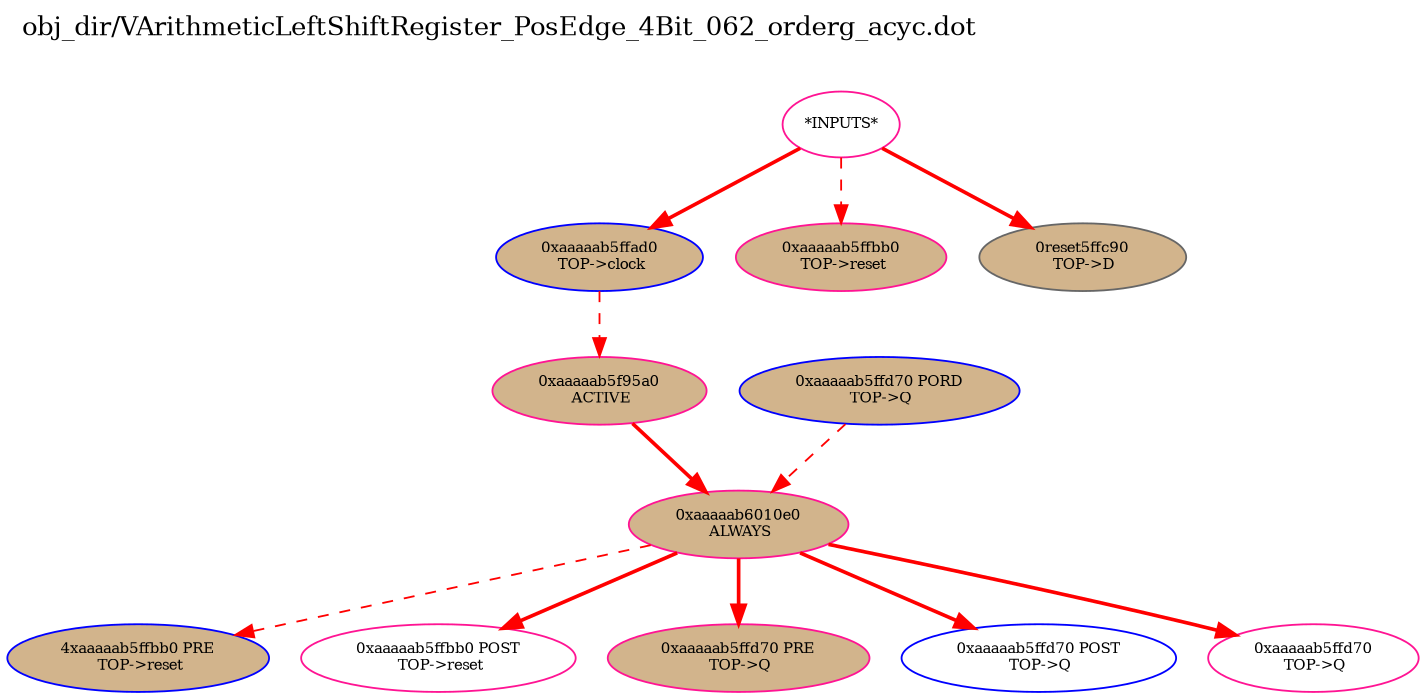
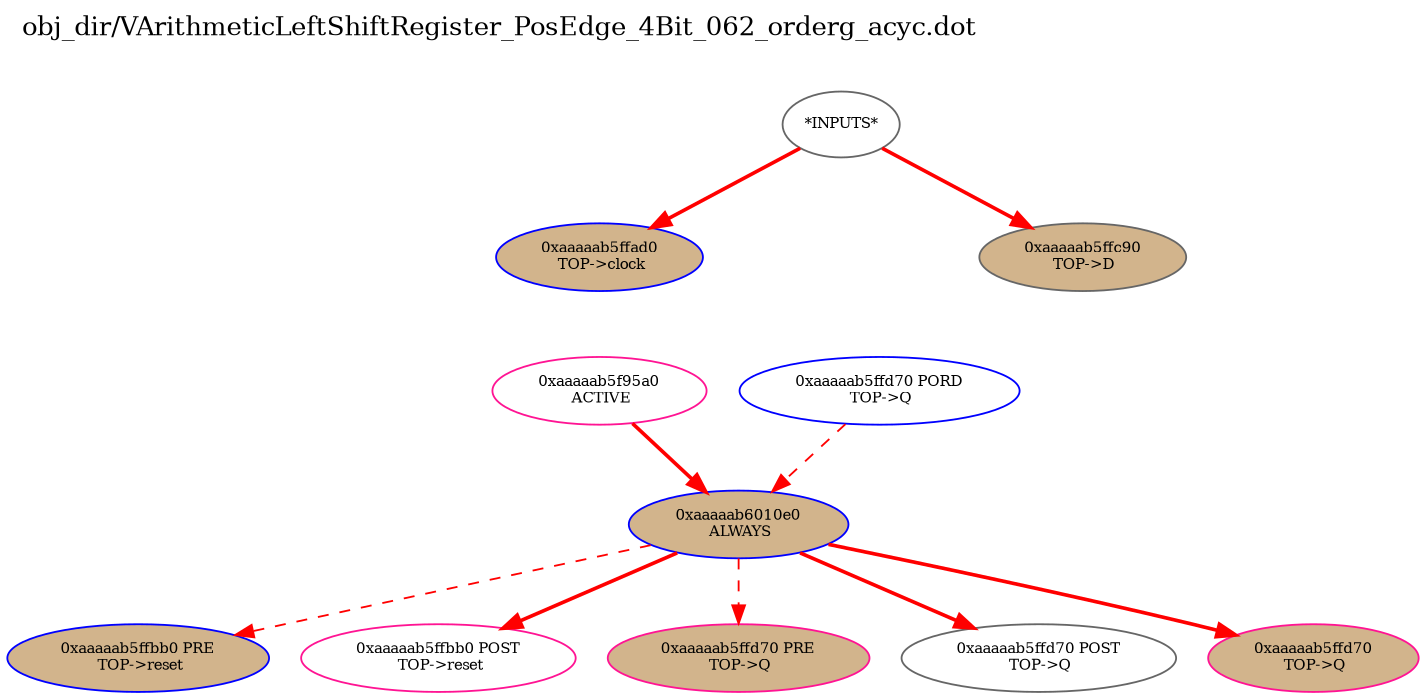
(841, 124) -> (841, 124)
(841, 257) -> none
(1083, 257) -> (1083, 257)
(600, 315) -> none
(600, 391) -> (600, 391)
(880, 391) -> (880, 391)
(739, 524) -> (739, 524)
(739, 582) -> (739, 582)
(138, 658) -> (138, 658)
(1039, 658) -> (1039, 658)
(1313, 658) -> (1313, 658)
